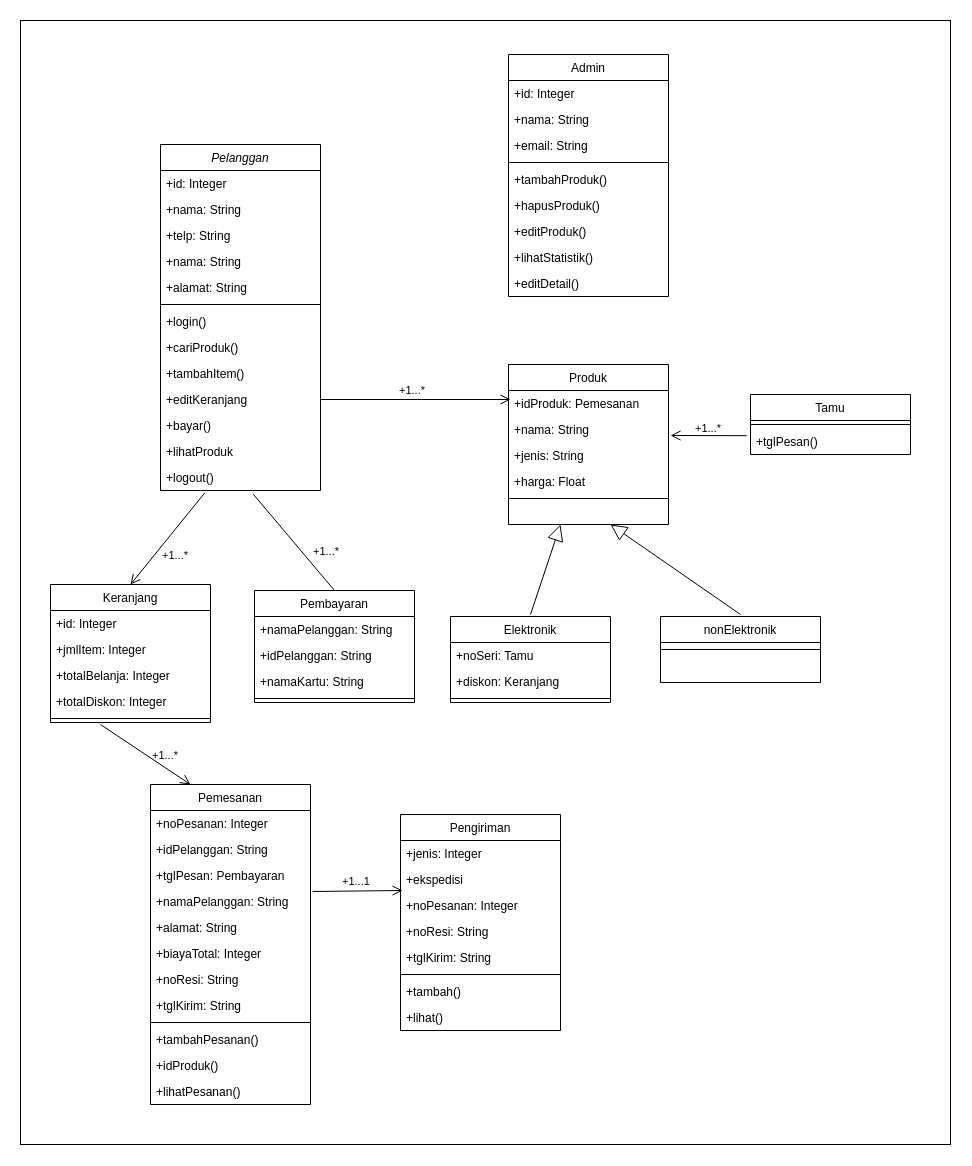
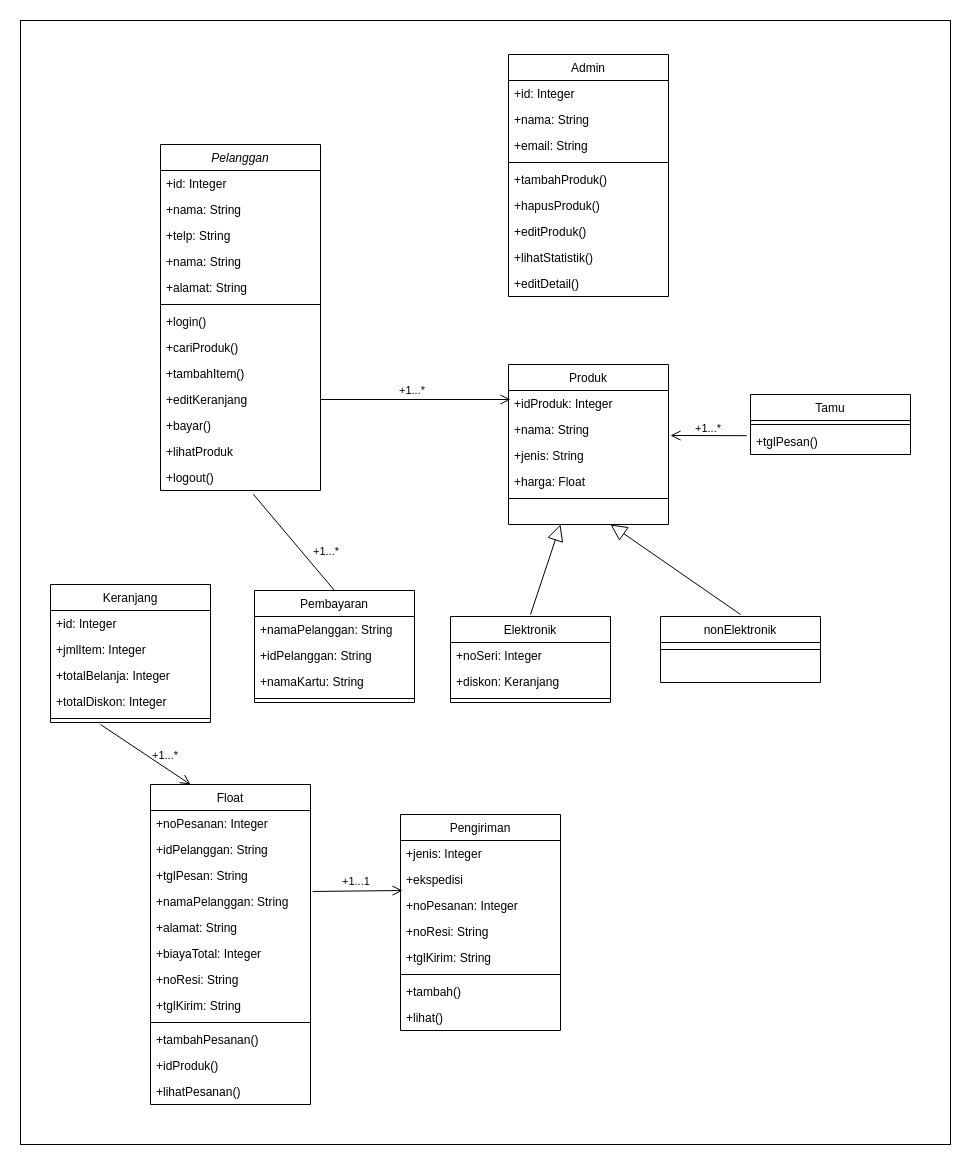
(577, 404) -> (570, 404)
(169, 537) -> none
(495, 656) -> (505, 656)
(230, 798) -> (230, 798)
(222, 876) -> (207, 876)
